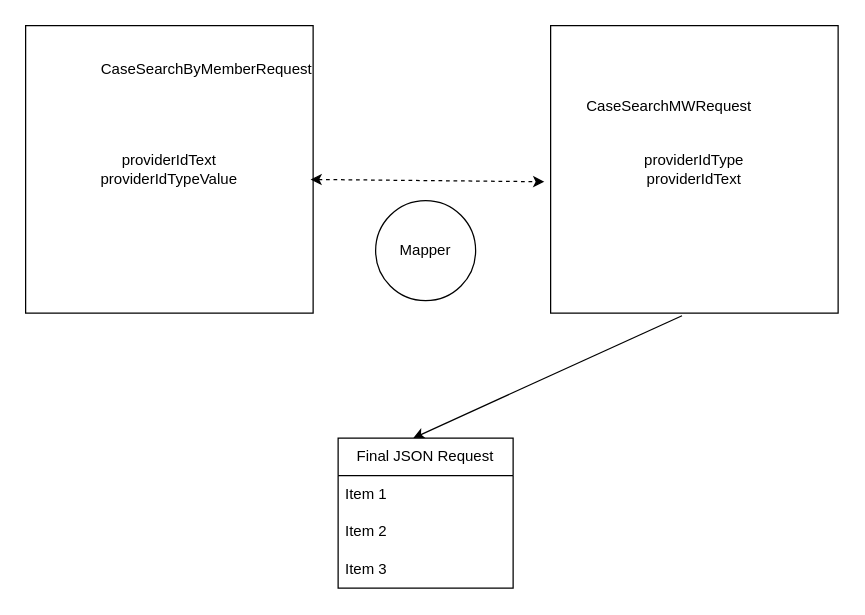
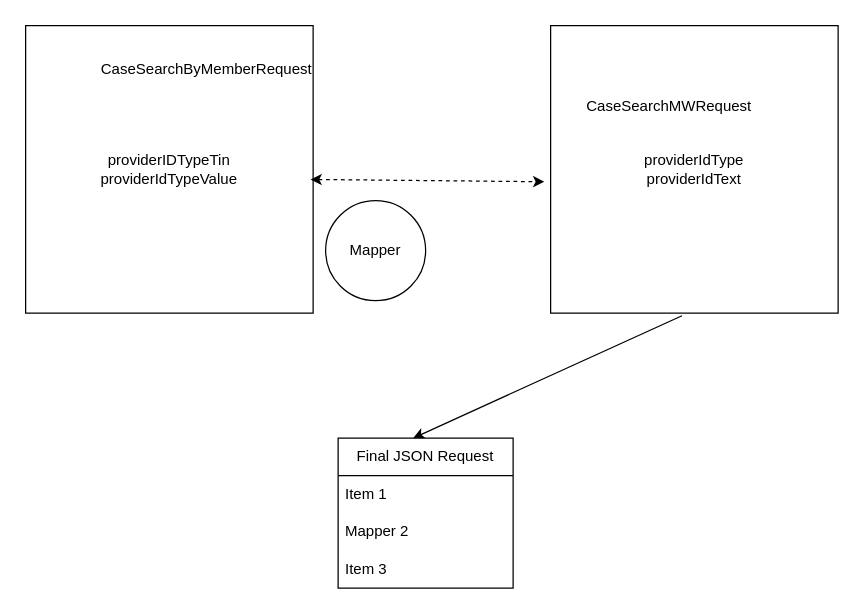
(169, 169) -> (169, 169)
(426, 251) -> (376, 251)
(369, 532) -> (377, 532)
